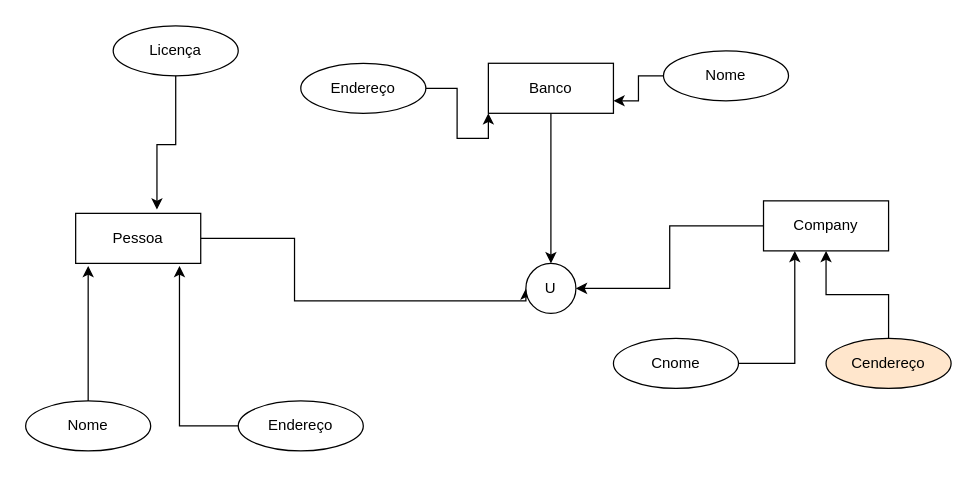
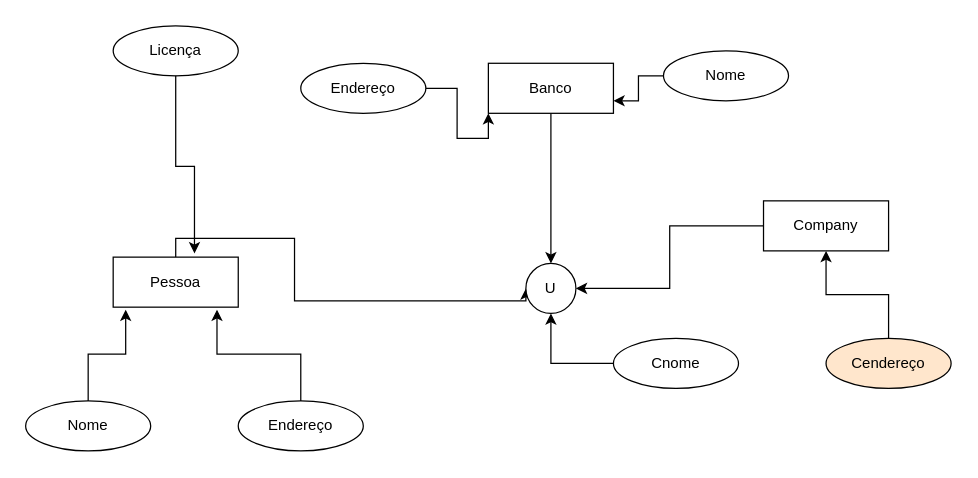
(138, 238) -> (176, 282)
(794, 339) -> (561, 363)
